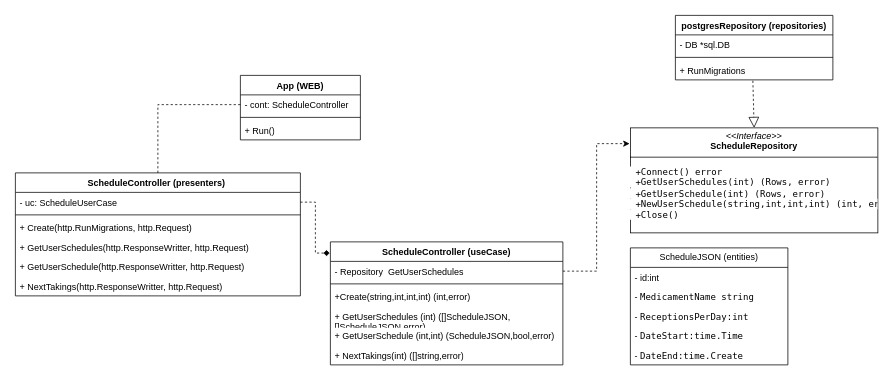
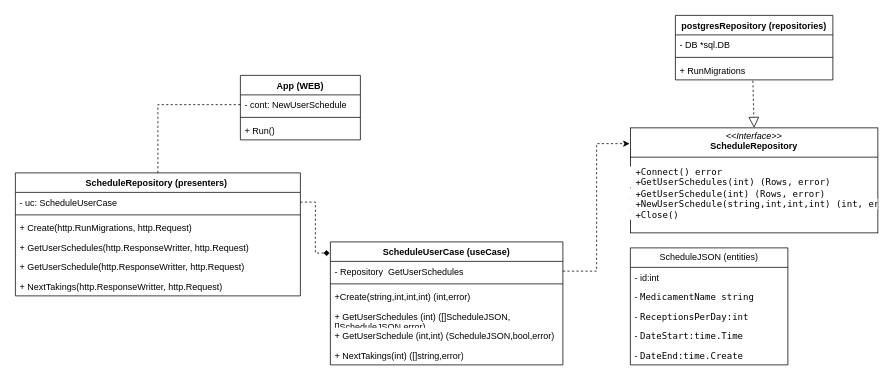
(301, 111) -> (298, 106)
(158, 184) -> (158, 184)
(447, 253) -> (447, 253)
